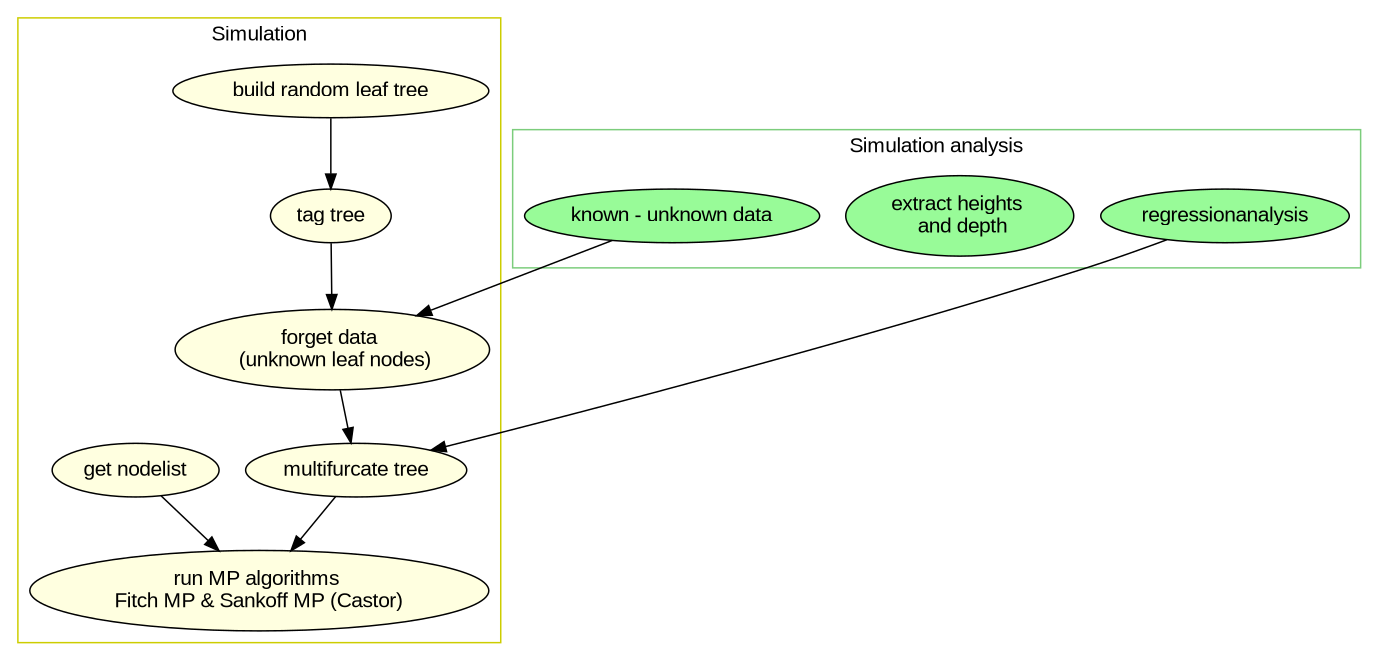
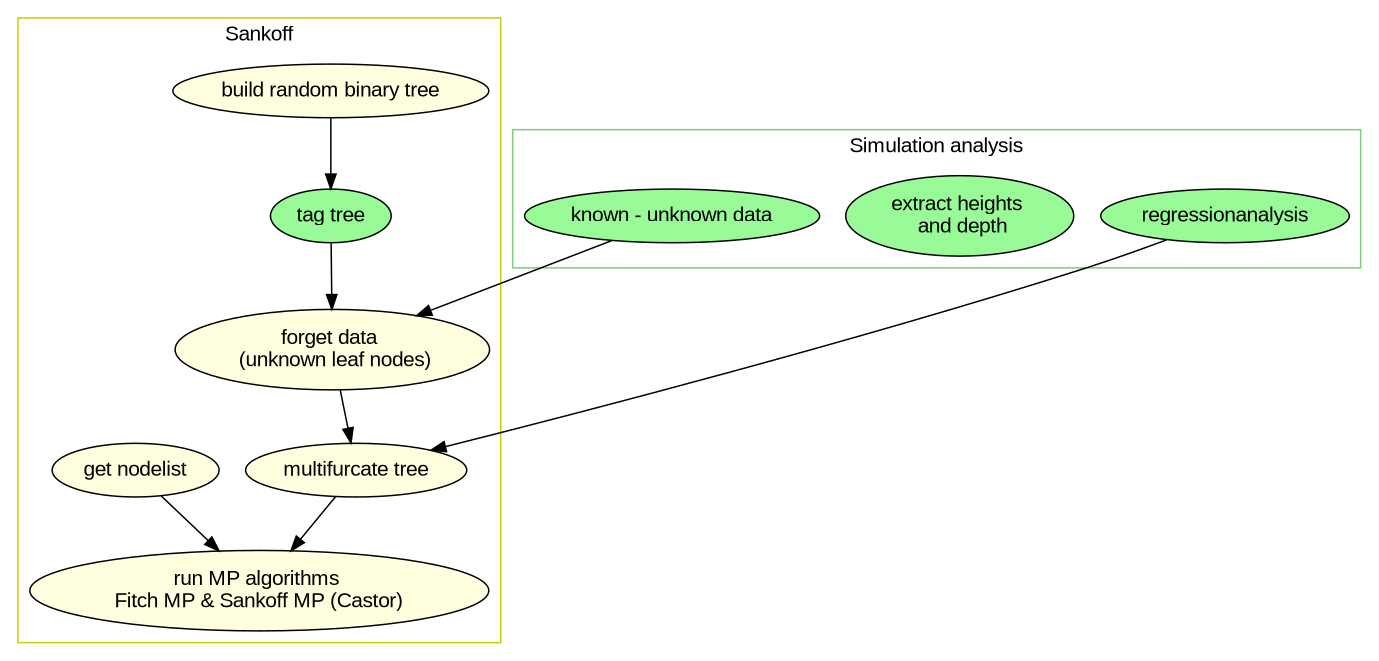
(259, 35) -> (259, 35)
(331, 91) -> (331, 91)
(331, 216) -> (331, 216)
